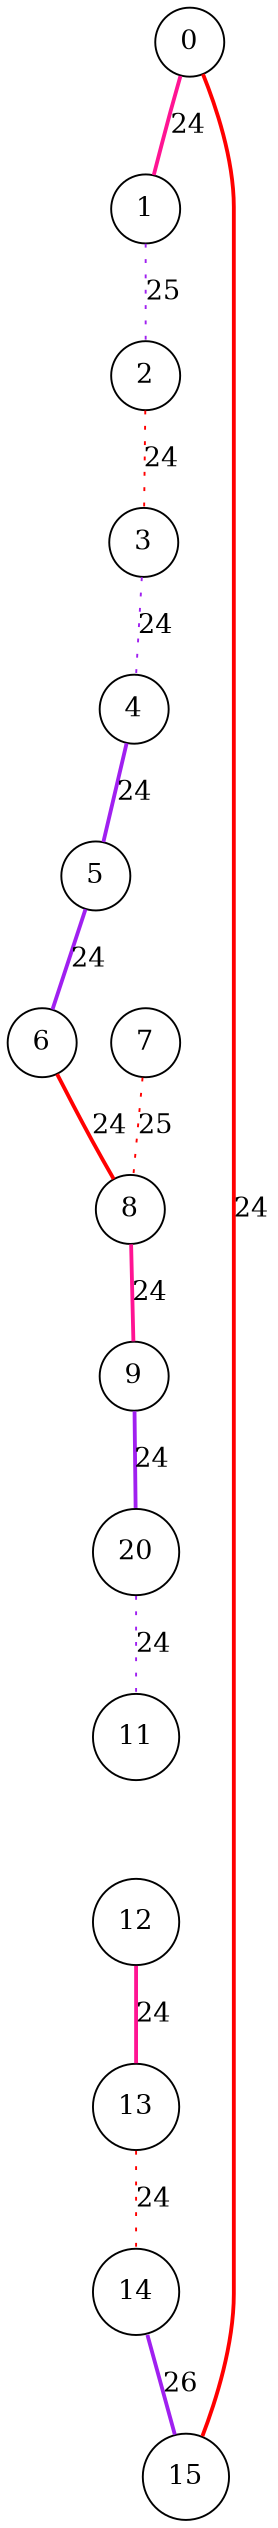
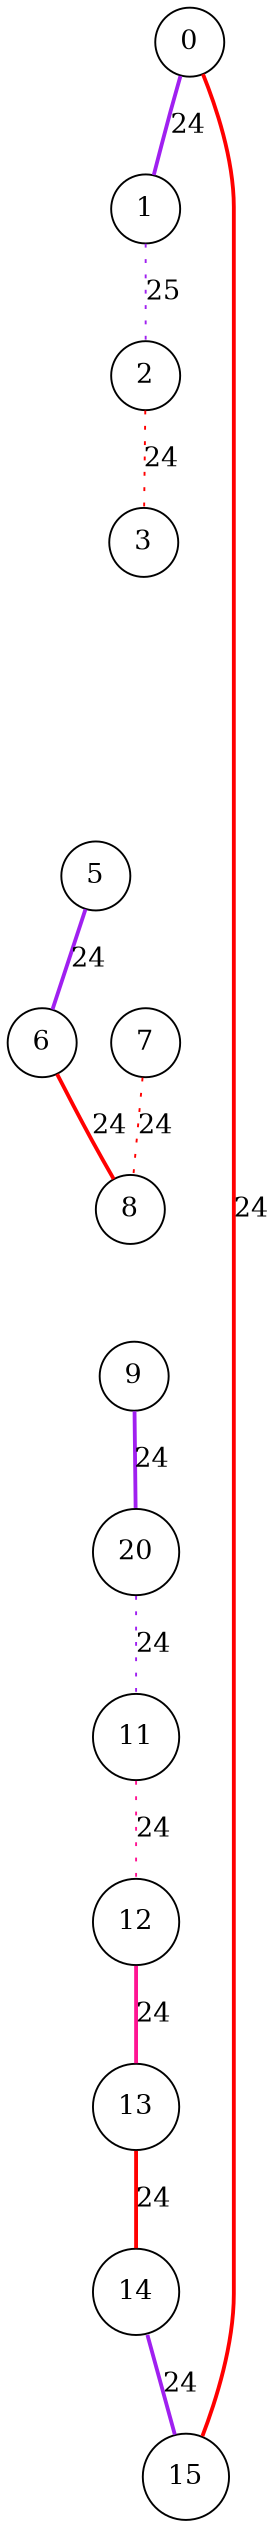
(167, 125) -> (167, 125)
(134, 709) -> none
(156, 1126) -> (156, 1126)
(132, 1293) -> none
none -> (136, 1830)
(136, 2200) -> (136, 2200)
(181, 2384) -> (181, 2384)
